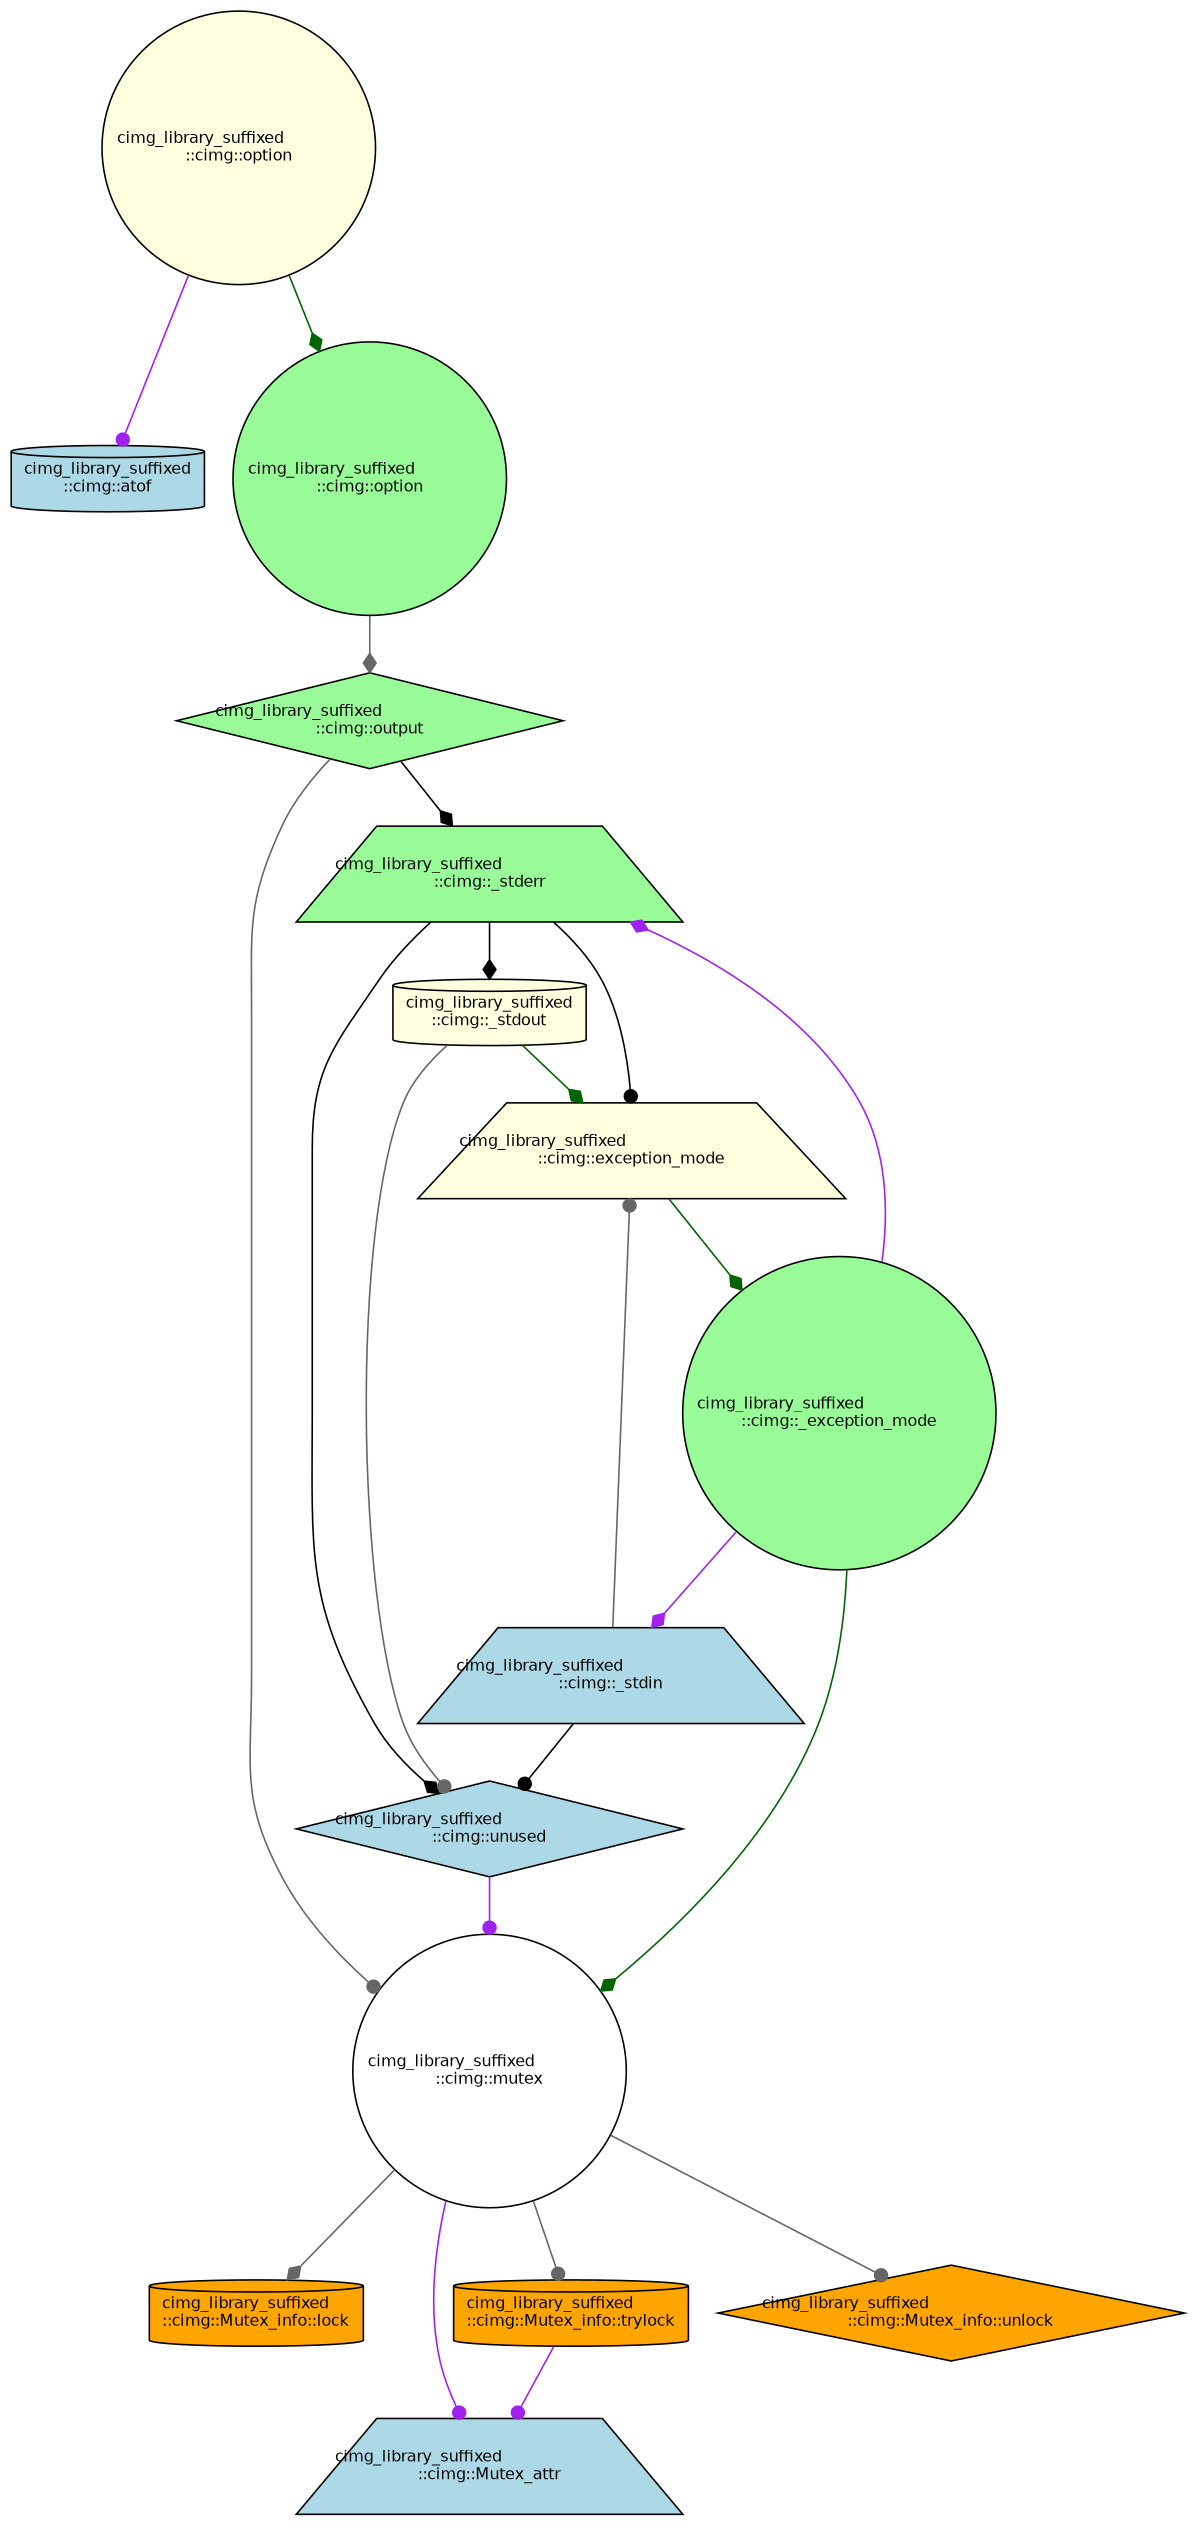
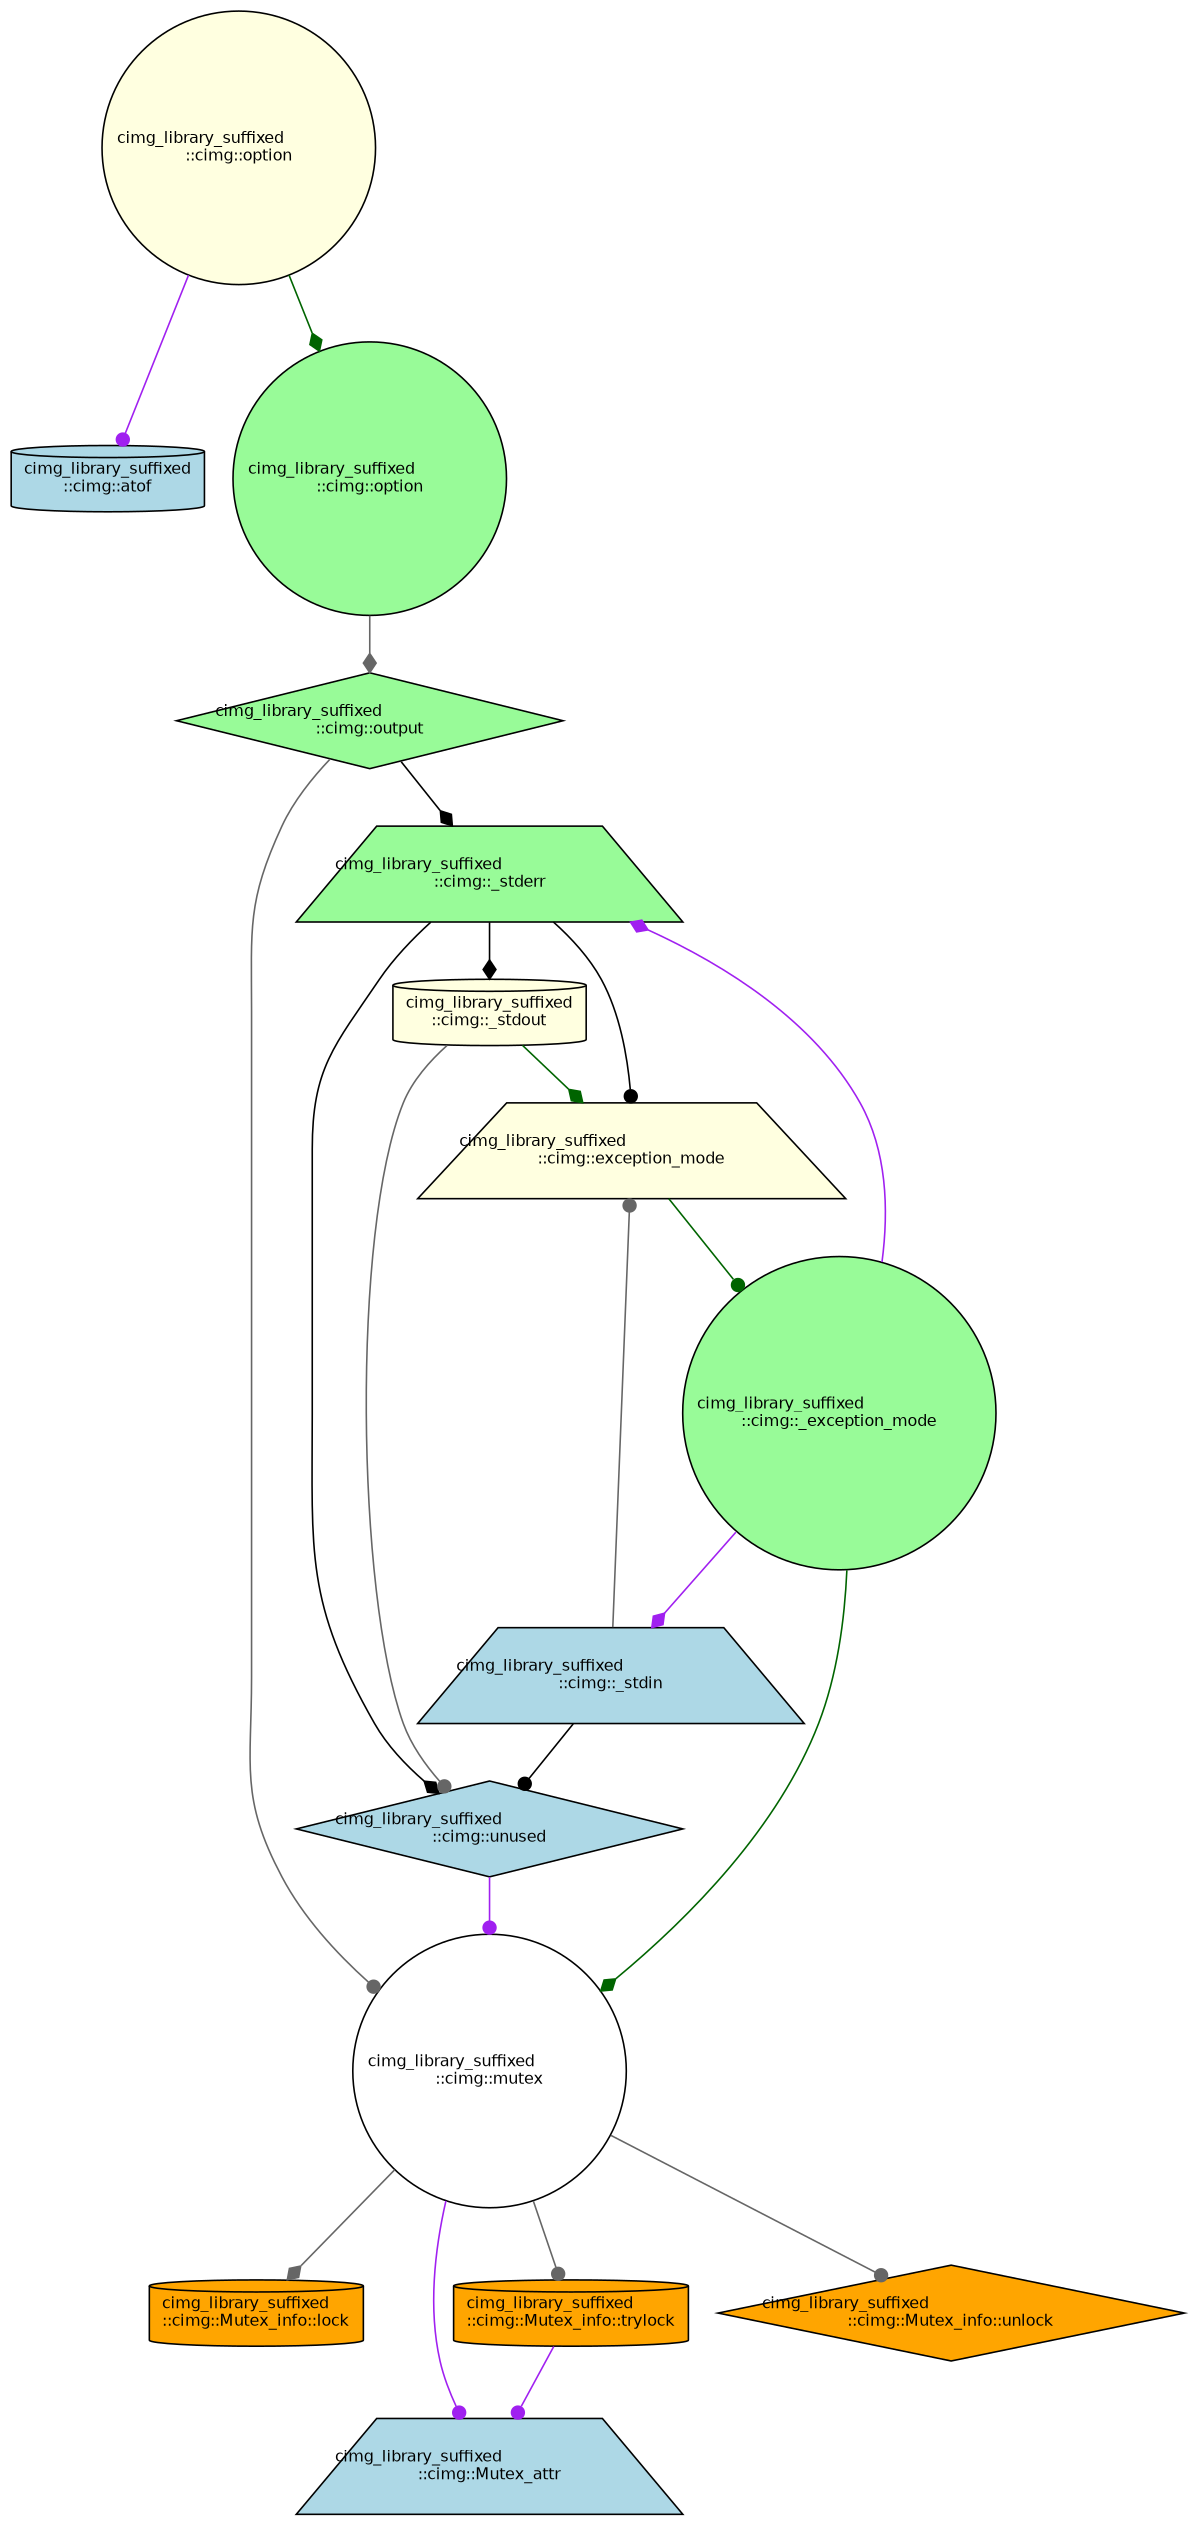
(699, 1237) -> (701, 1239)
